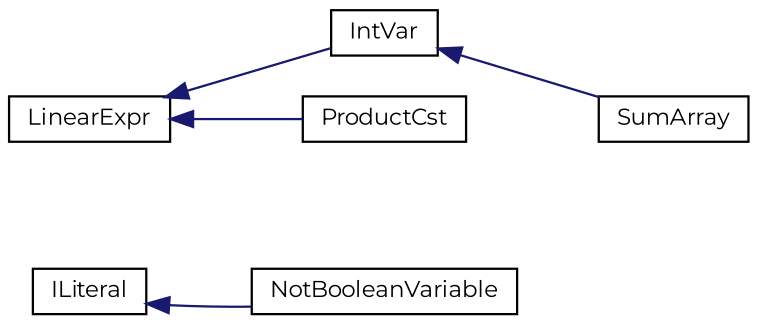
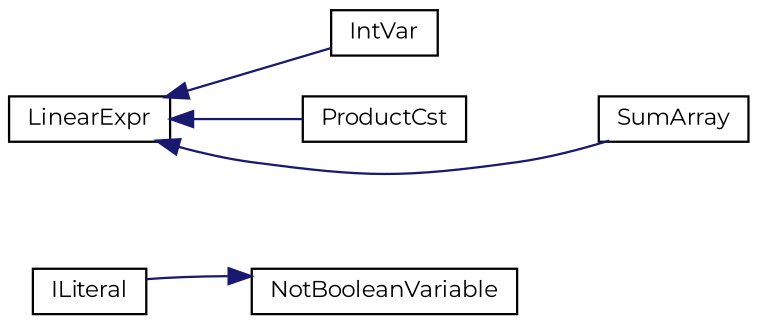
(530, 76) -> (394, 174)
(210, 307) -> (187, 277)
